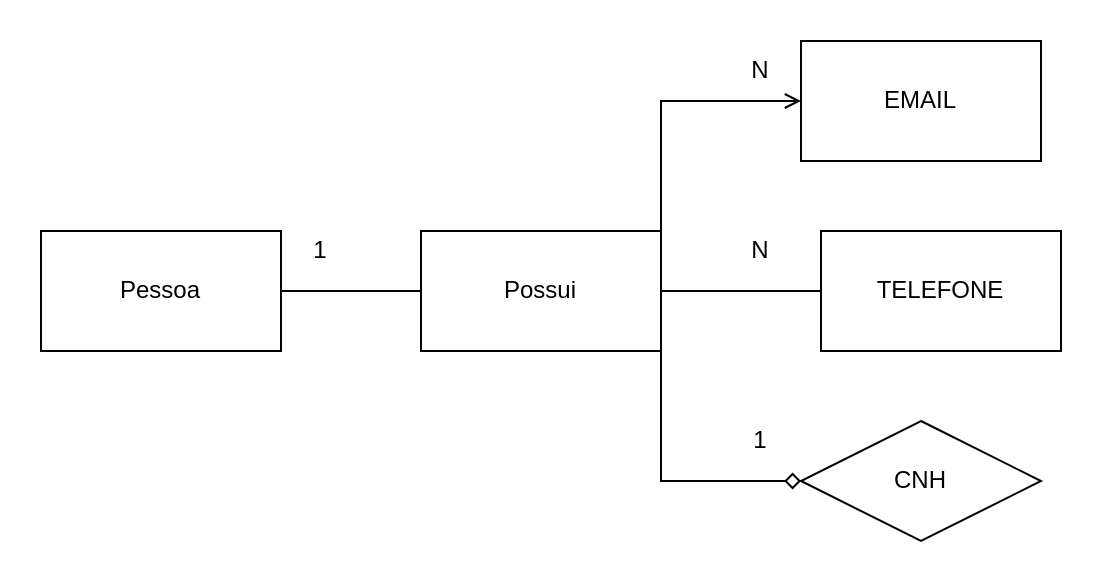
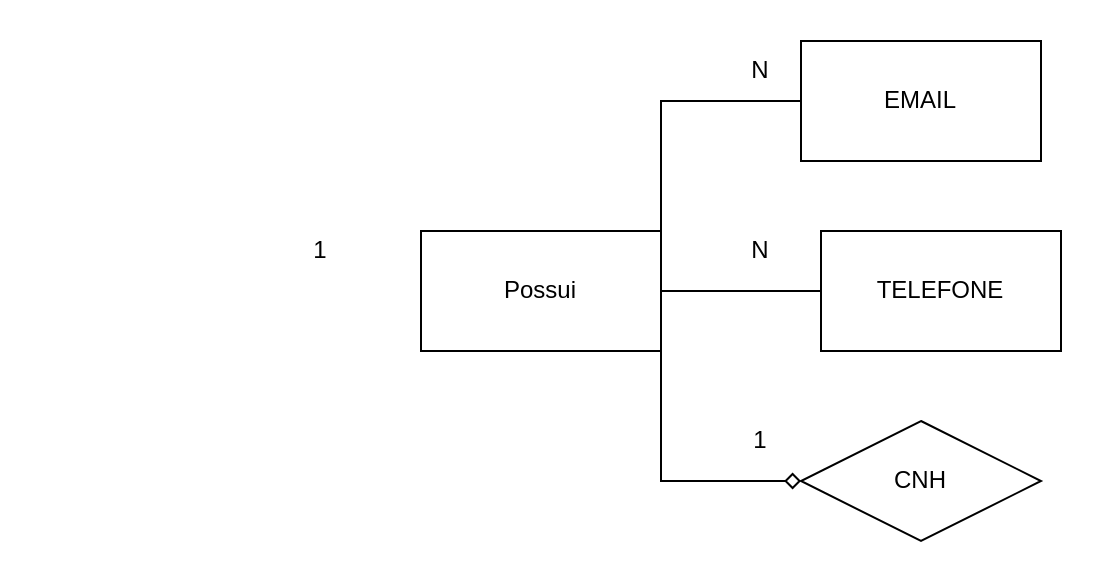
(793, 101) -> (794, 101)
(161, 291) -> none
(351, 291) -> none
